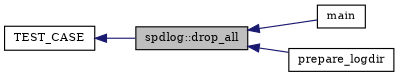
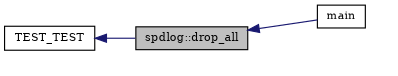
(50, 38) -> (50, 38)
(341, 60) -> none
